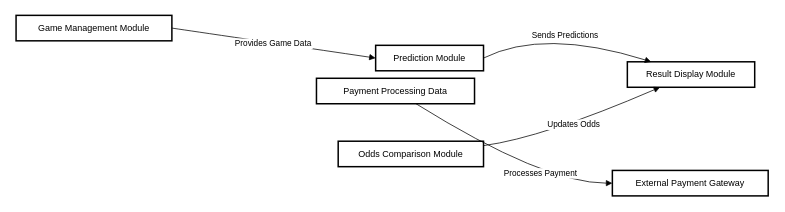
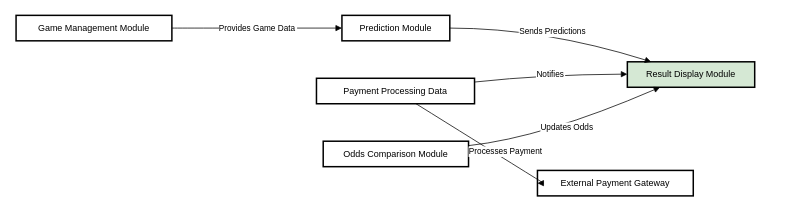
(429, 58) -> (396, 28)
(691, 75) -> (691, 75)
none -> (548, 76)
(411, 154) -> (396, 154)
(690, 183) -> (615, 183)
